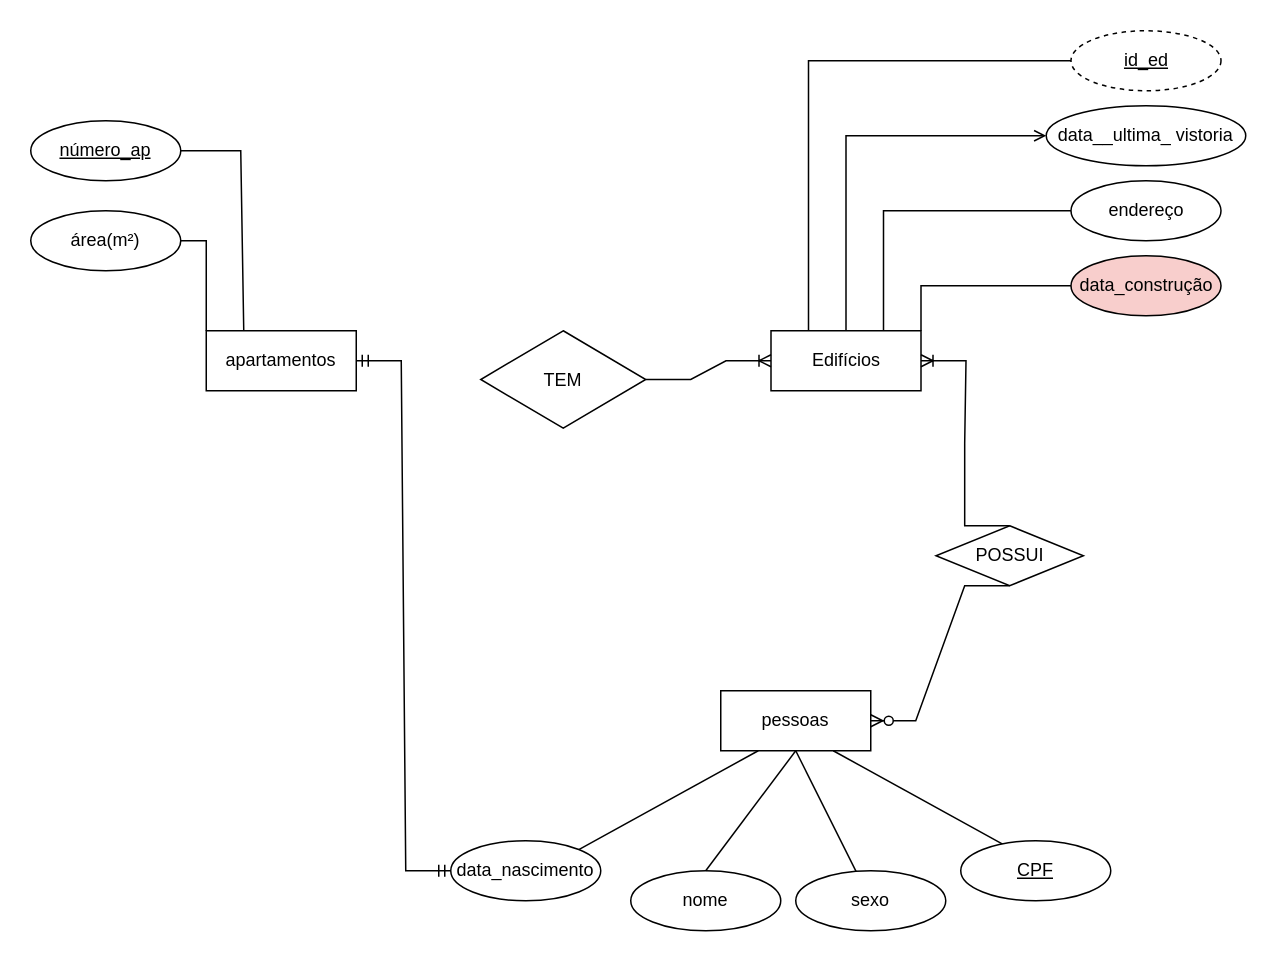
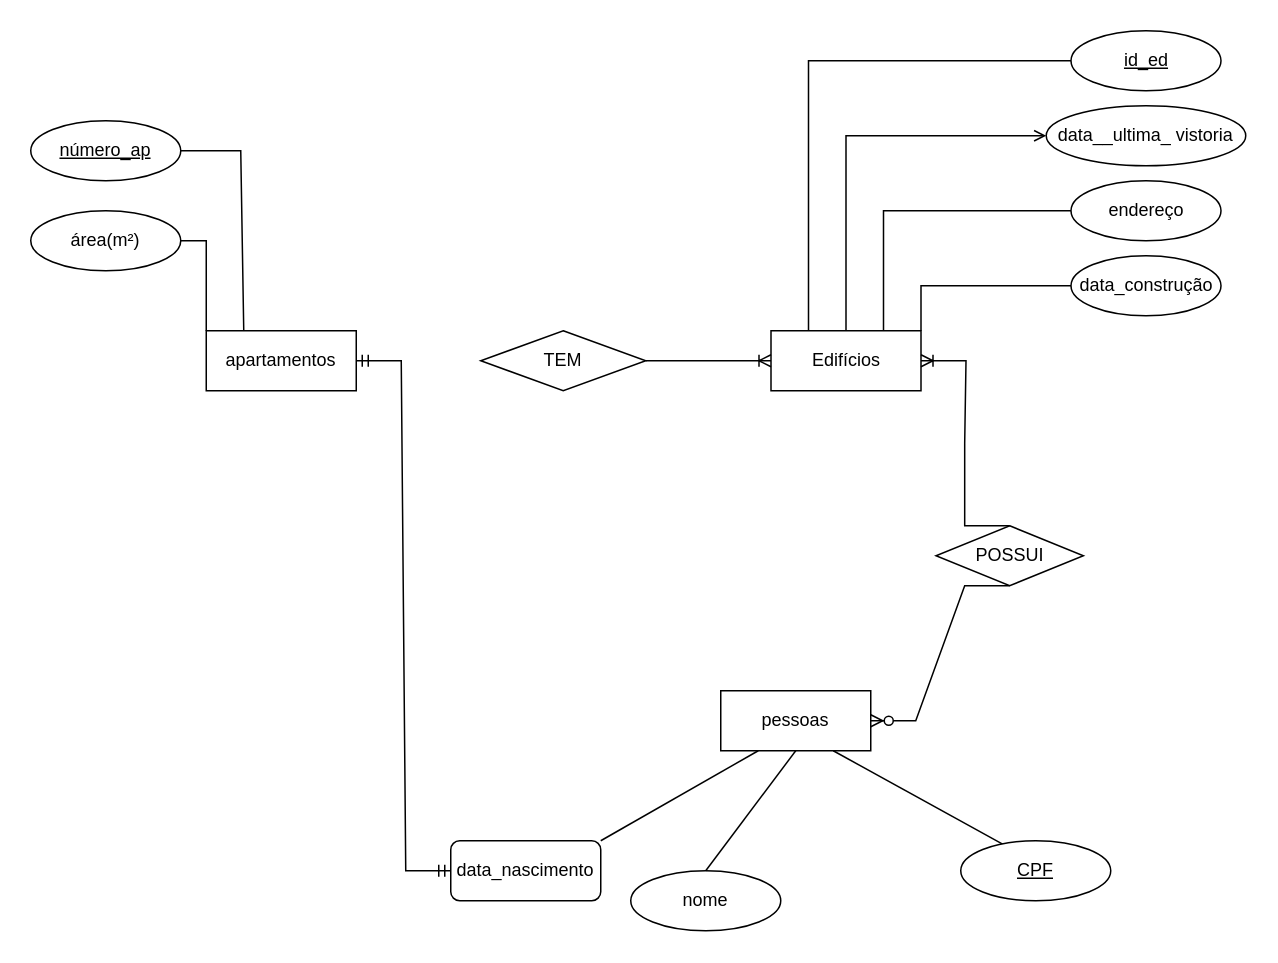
(1146, 61) -> (1146, 61)
(1146, 286) -> (1146, 286)
(563, 380) -> (563, 361)
(826, 812) -> none
(526, 871) -> (526, 871)
(871, 901) -> none
